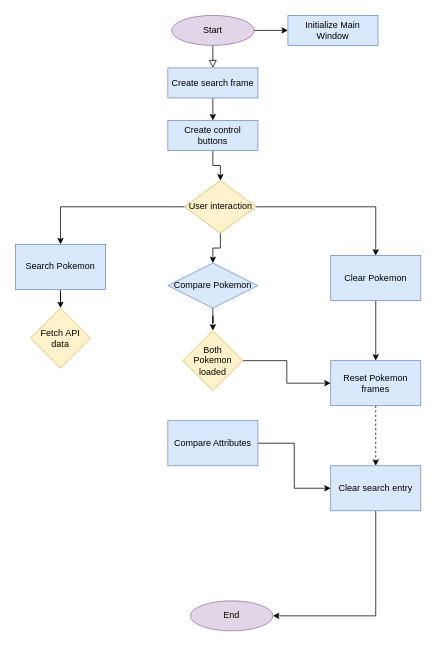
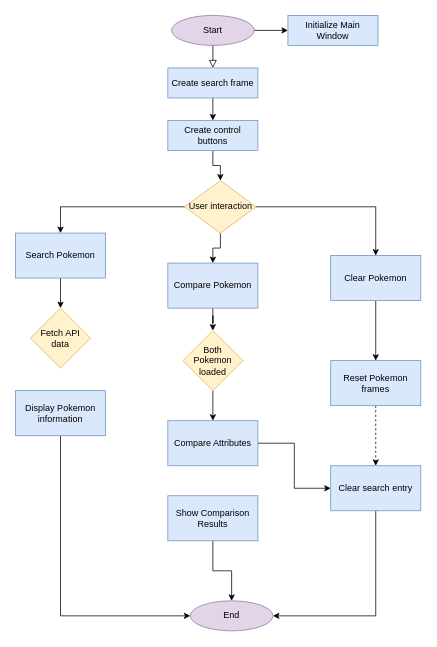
(60, 267) -> (60, 255)
(213, 285) -> (213, 285)
(276, 360) -> (213, 414)
none -> (60, 413)
none -> (213, 518)
none -> (60, 526)
none -> (231, 572)
